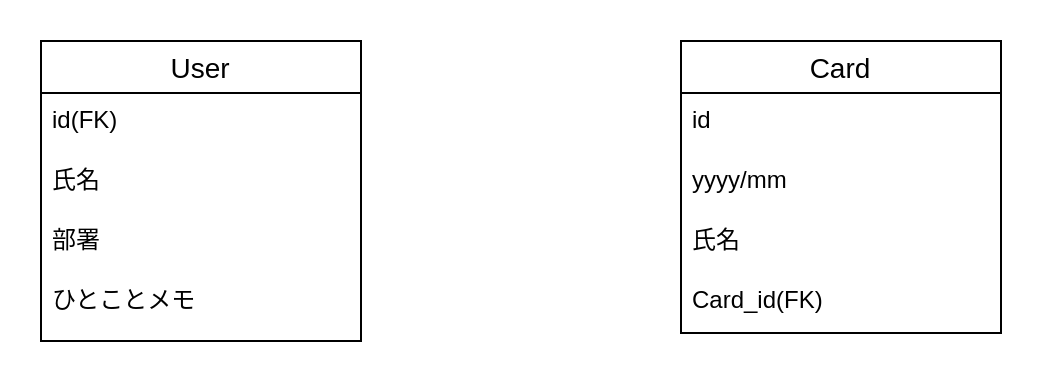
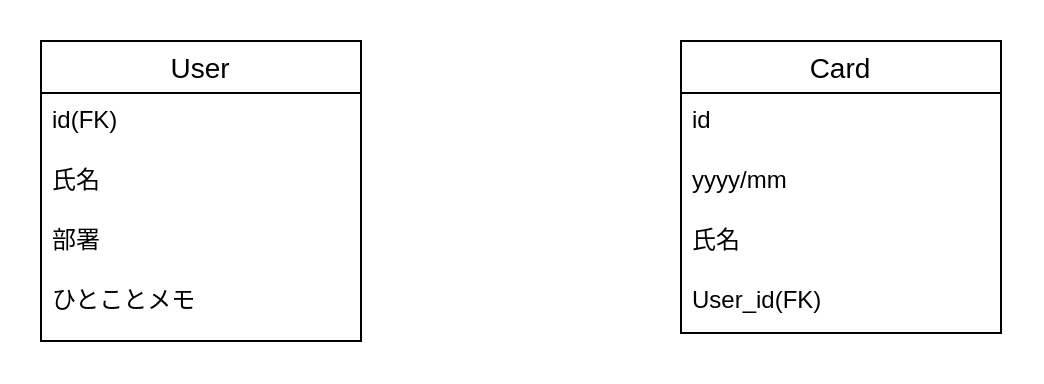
(763, 300) -> (763, 300)
